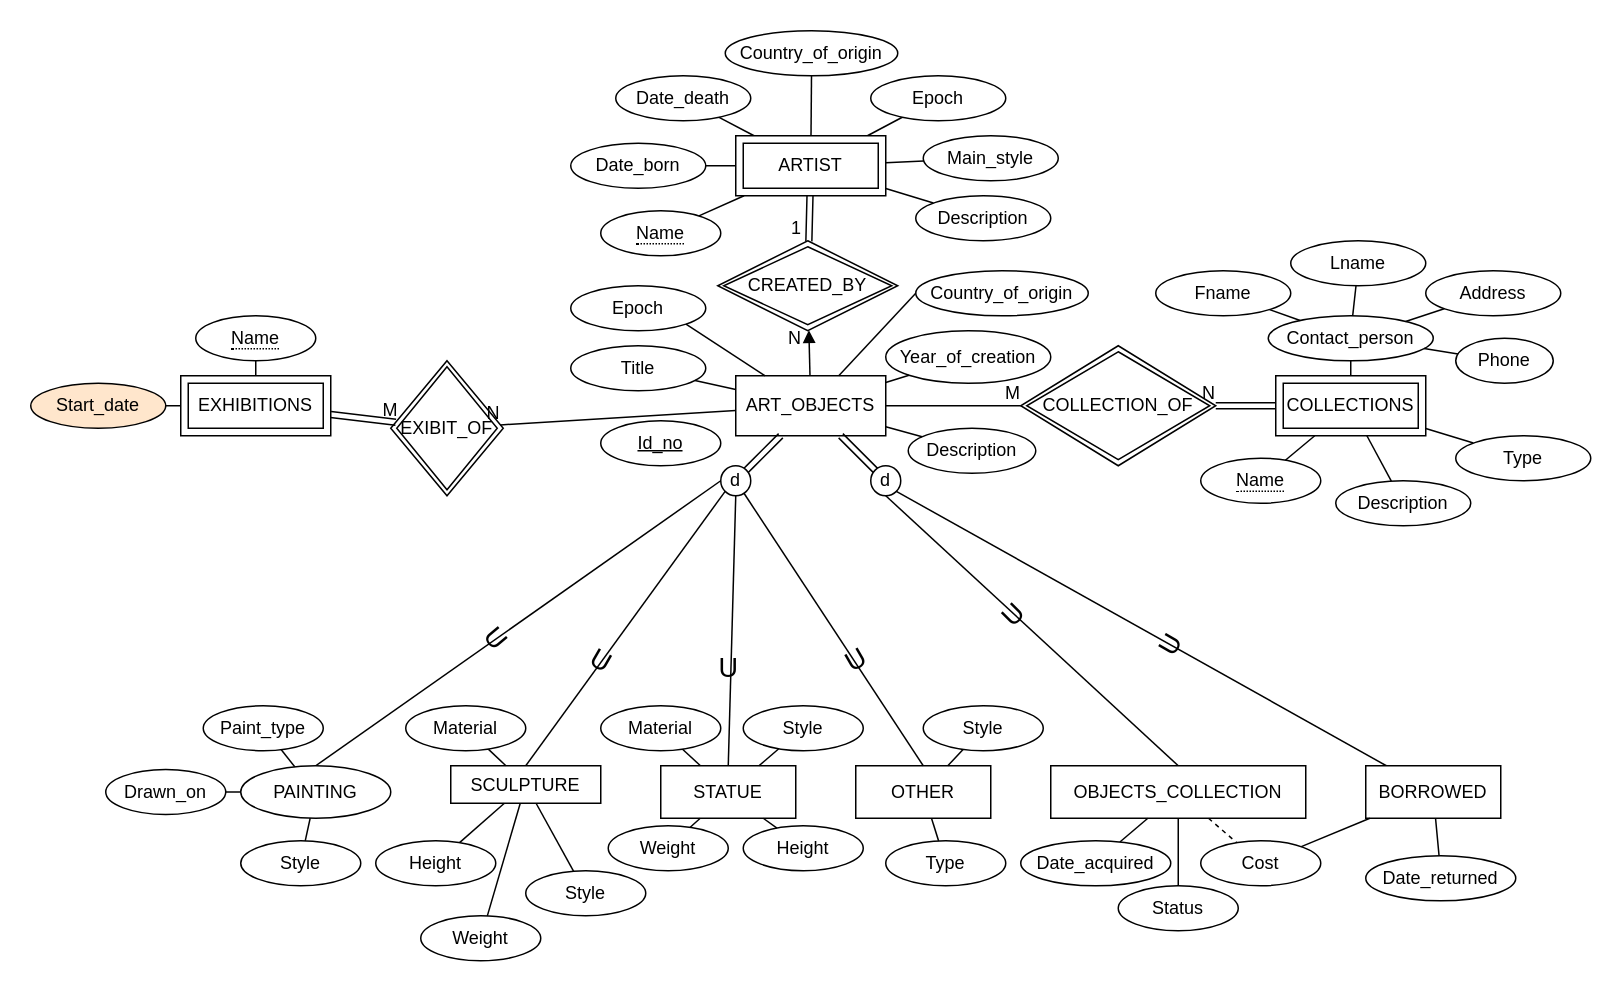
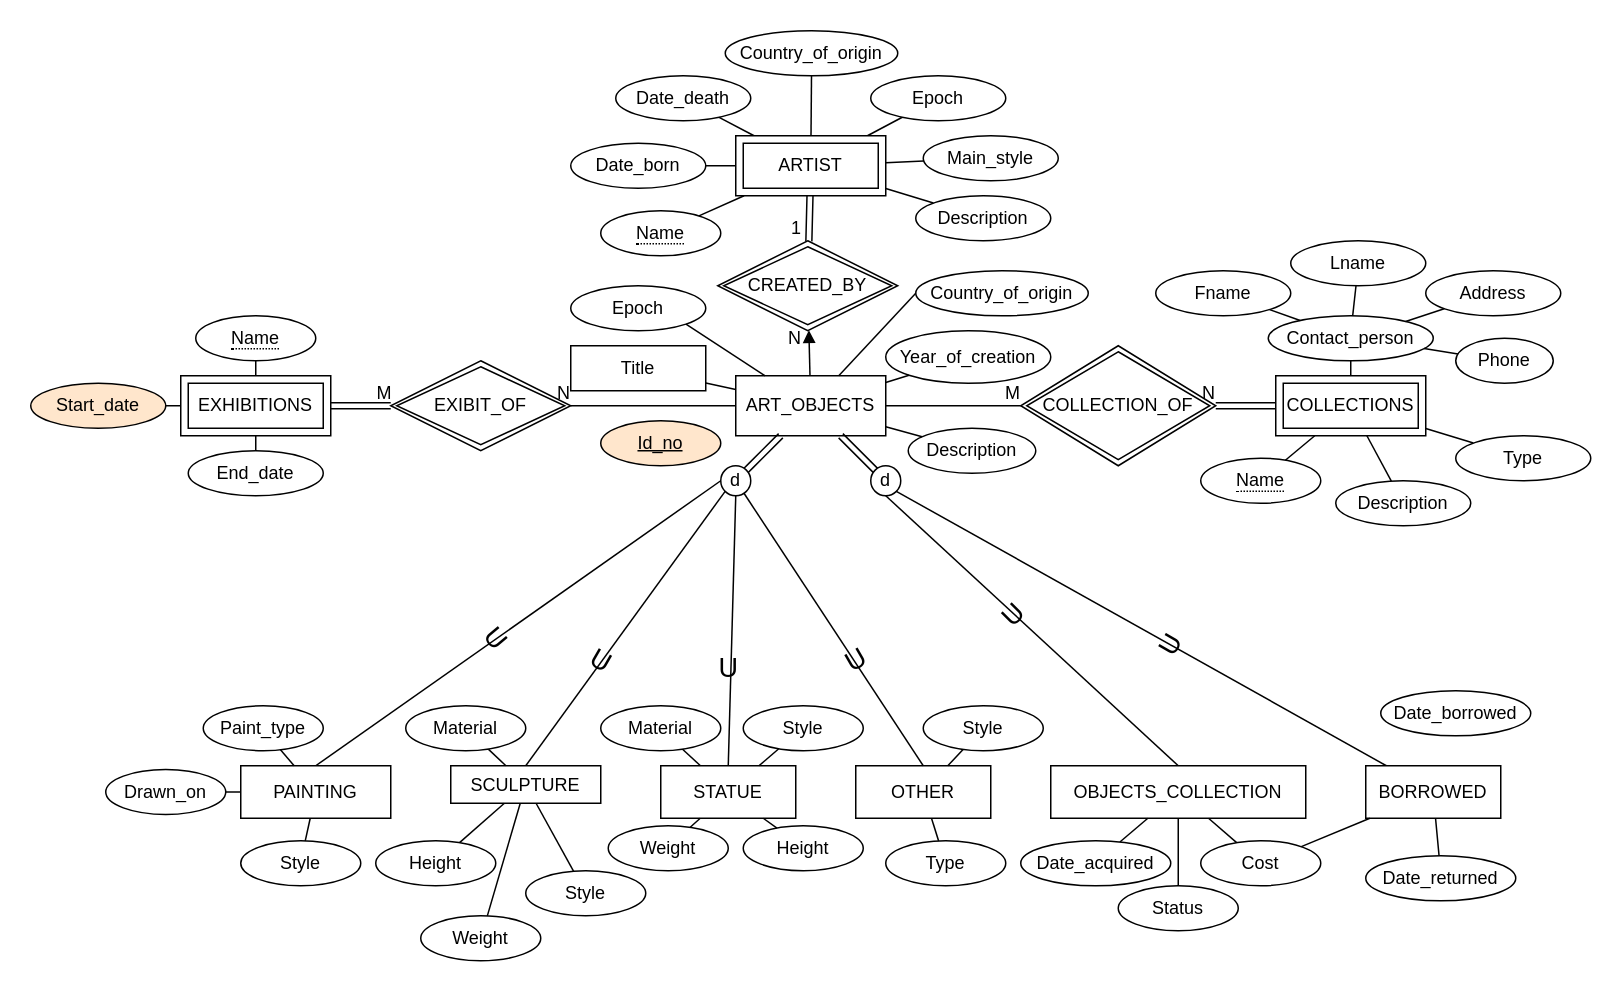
(638, 368) -> (638, 368)
(447, 428) -> (481, 406)
none -> (256, 443)
(661, 443) -> (661, 443)
none -> (256, 473)
none -> (1456, 713)
(316, 792) -> (316, 792)
(1223, 831) -> (1223, 831)
